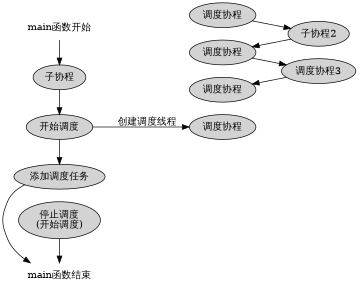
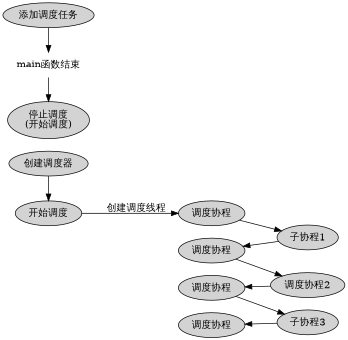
(59, 28) -> none
(319, 34) -> (308, 285)
(319, 71) -> (308, 322)
(59, 77) -> (49, 164)
(59, 148) -> none
none -> (308, 237)
(59, 247) -> (49, 86)
